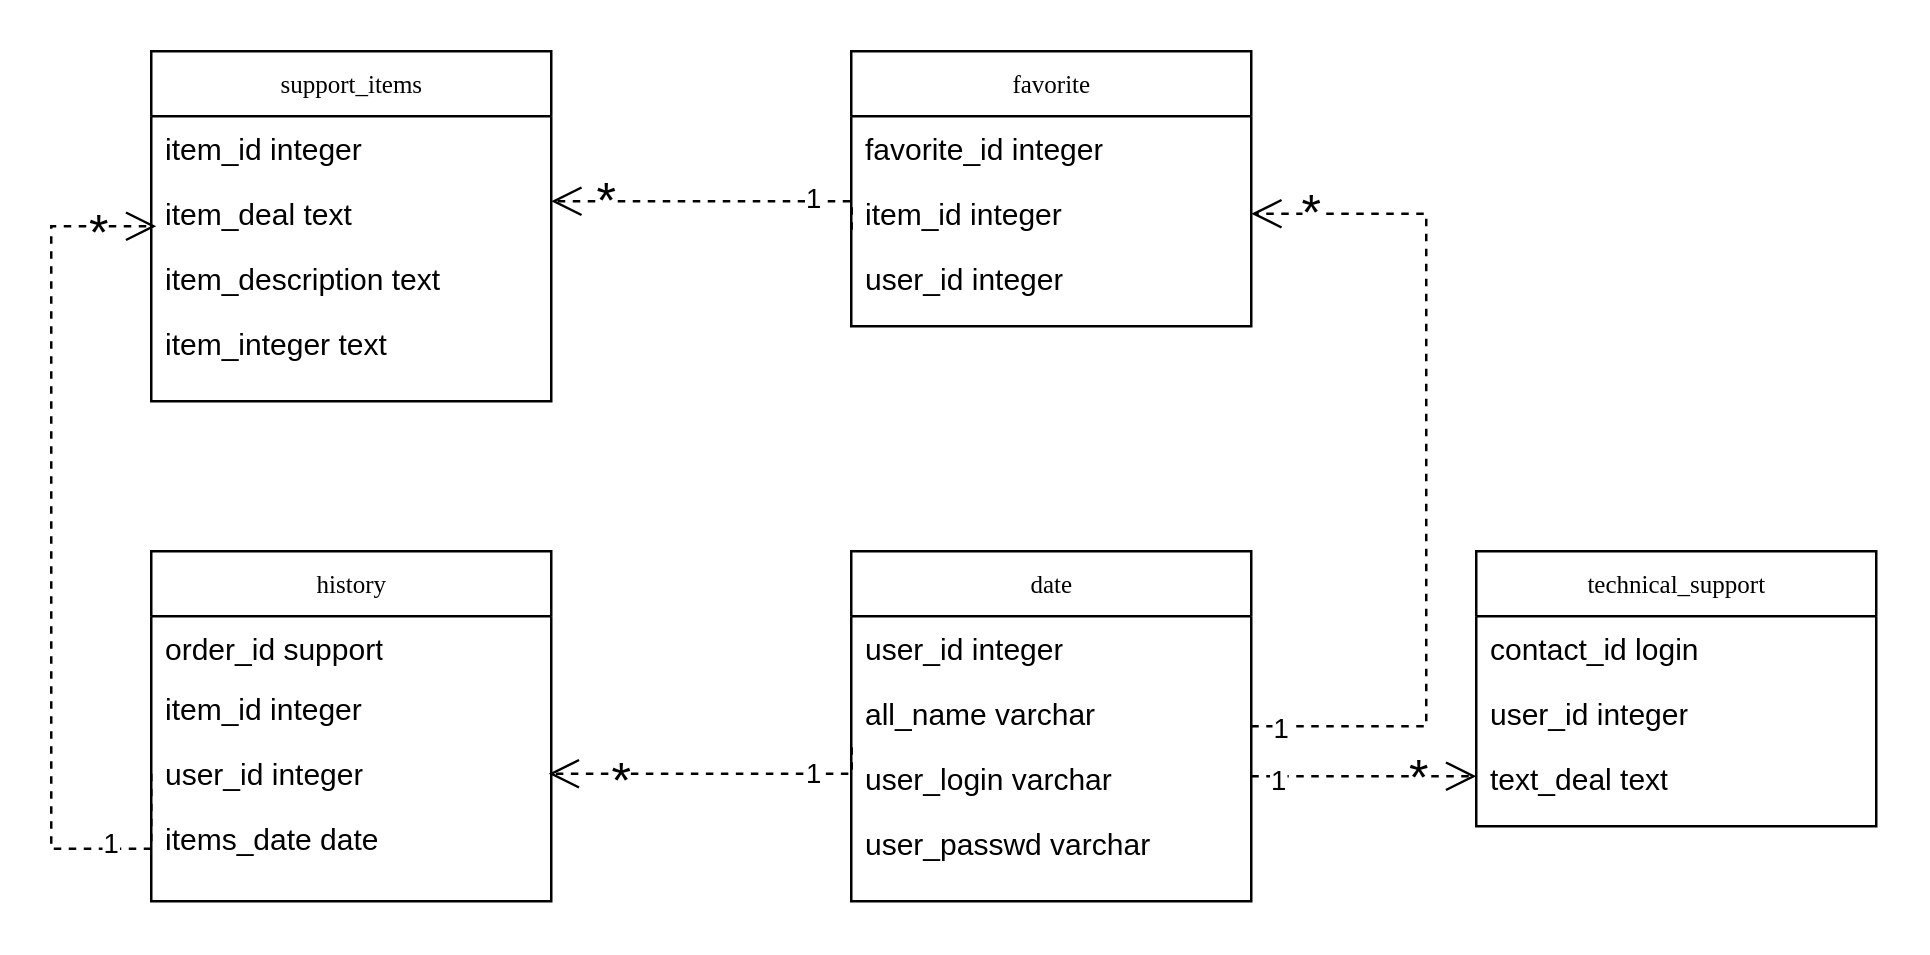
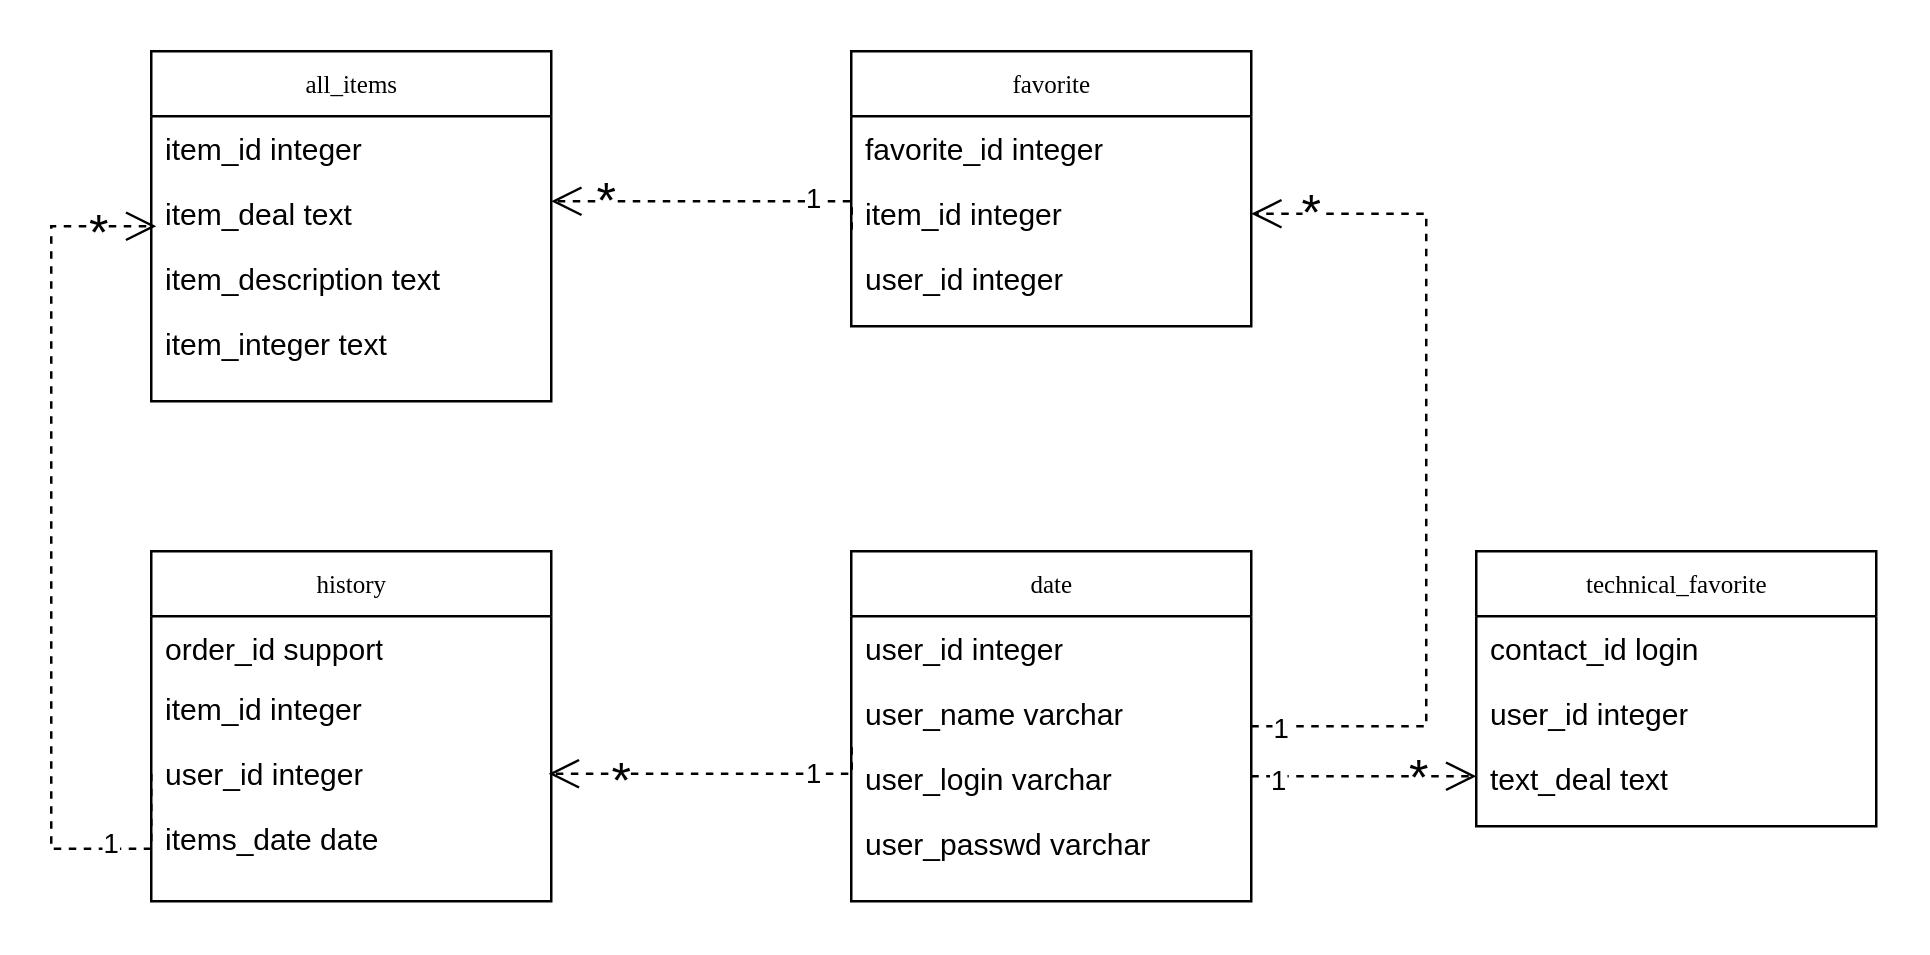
(353, 84) -> (353, 84)
(1678, 584) -> (1678, 584)
(989, 717) -> (1005, 717)
